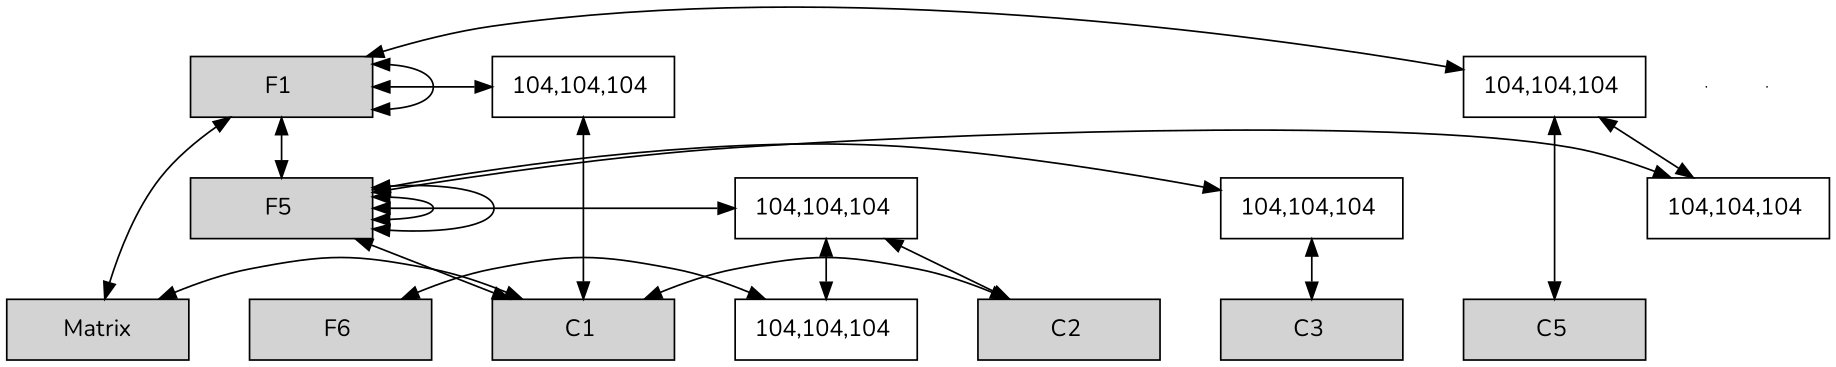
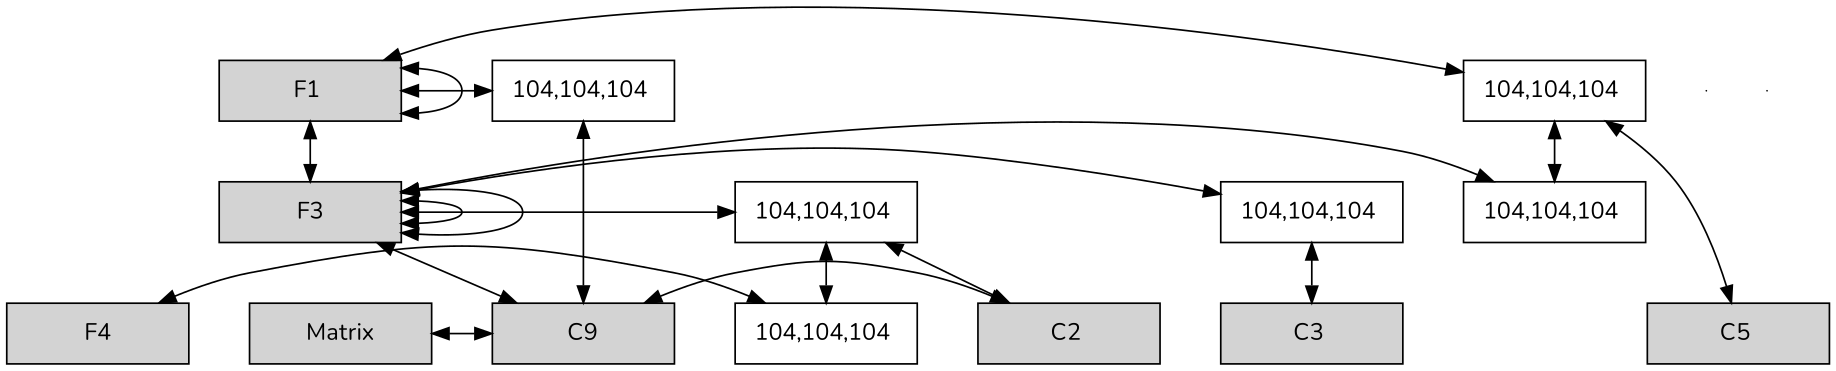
(148, 195) -> none
(282, 208) -> (310, 212)
(341, 330) -> (98, 334)
(583, 330) -> (583, 334)
